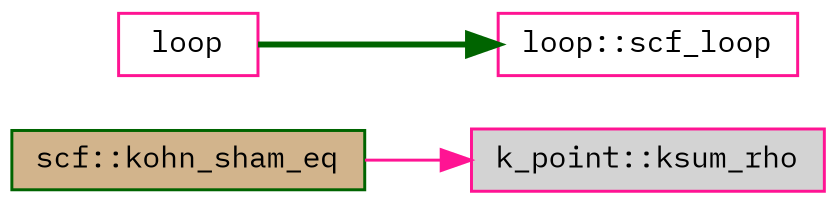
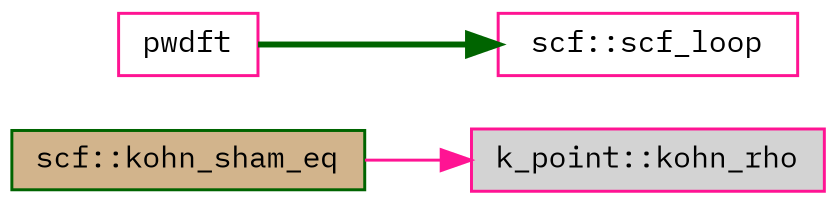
(188, 44) -> (188, 44)
(648, 44) -> (648, 44)
(648, 160) -> (648, 160)
